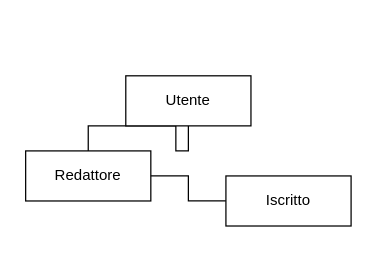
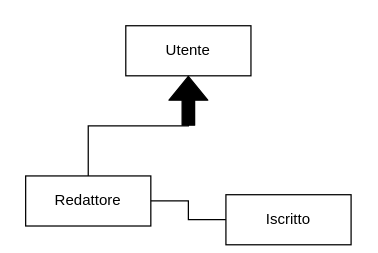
(188, 101) -> (188, 51)
(88, 176) -> (88, 201)
(288, 201) -> (288, 219)
